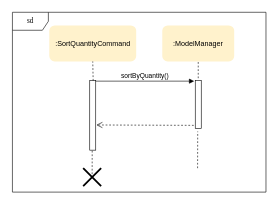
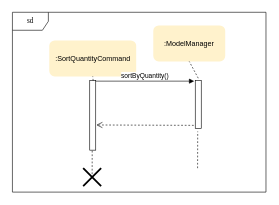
(93, 44) -> (93, 59)
(198, 44) -> (189, 44)
